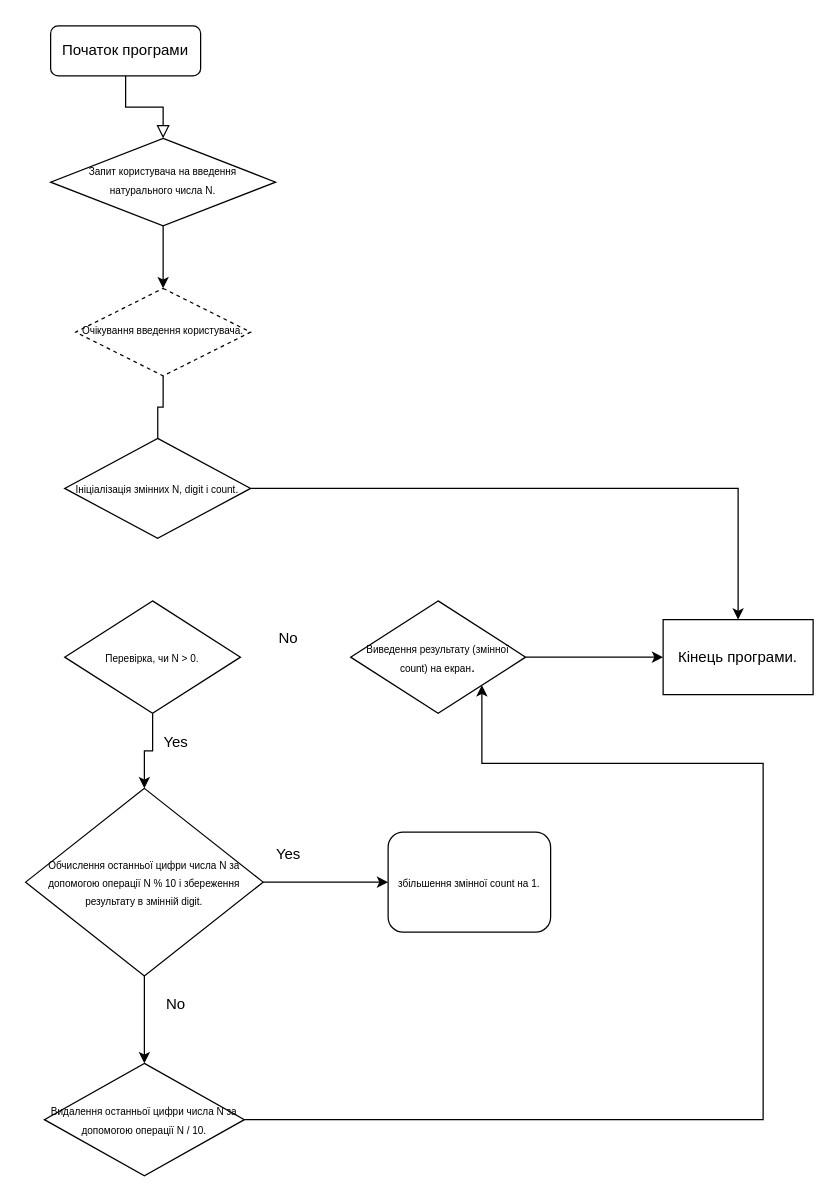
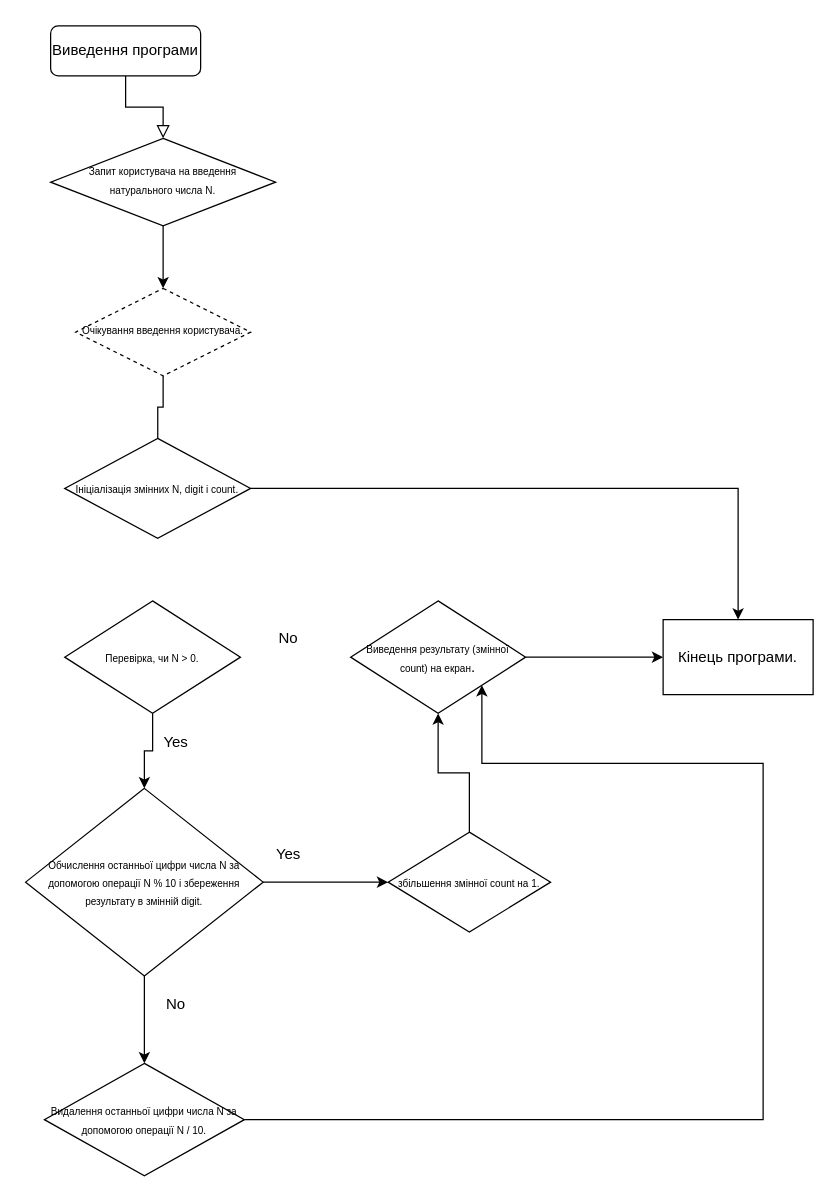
(126, 51) -> (126, 51)
none -> (458, 773)
(469, 882) -> (469, 882)
